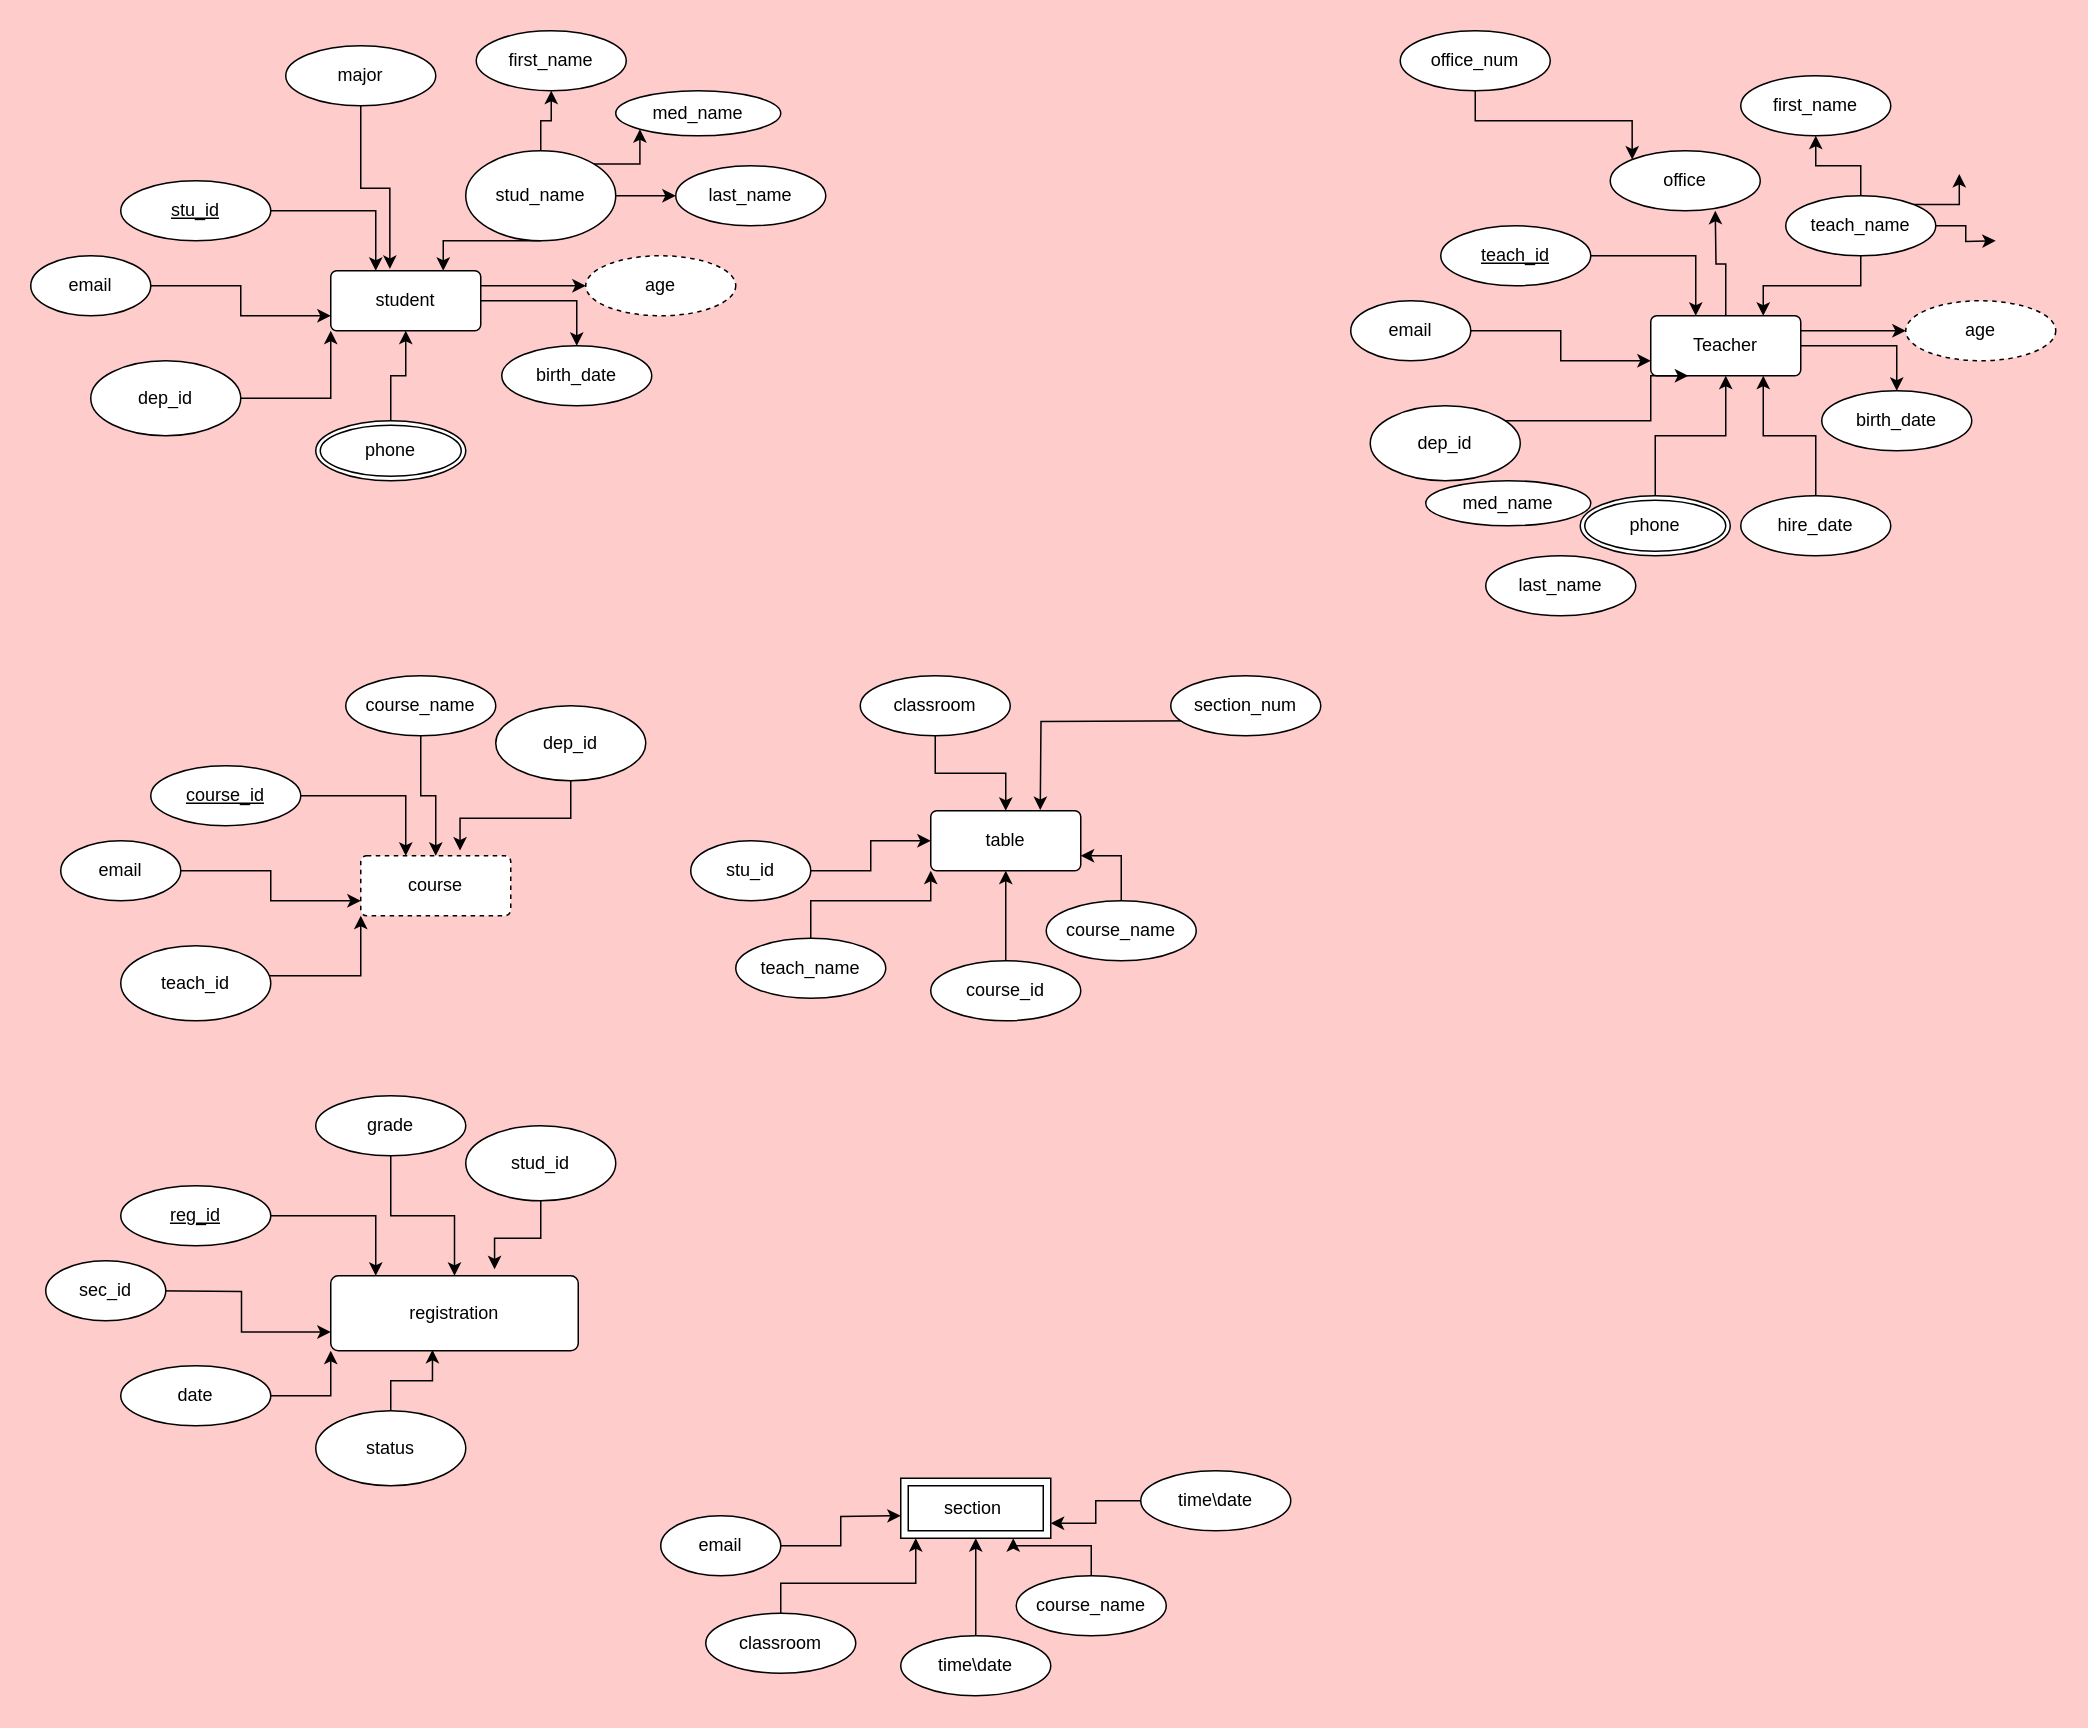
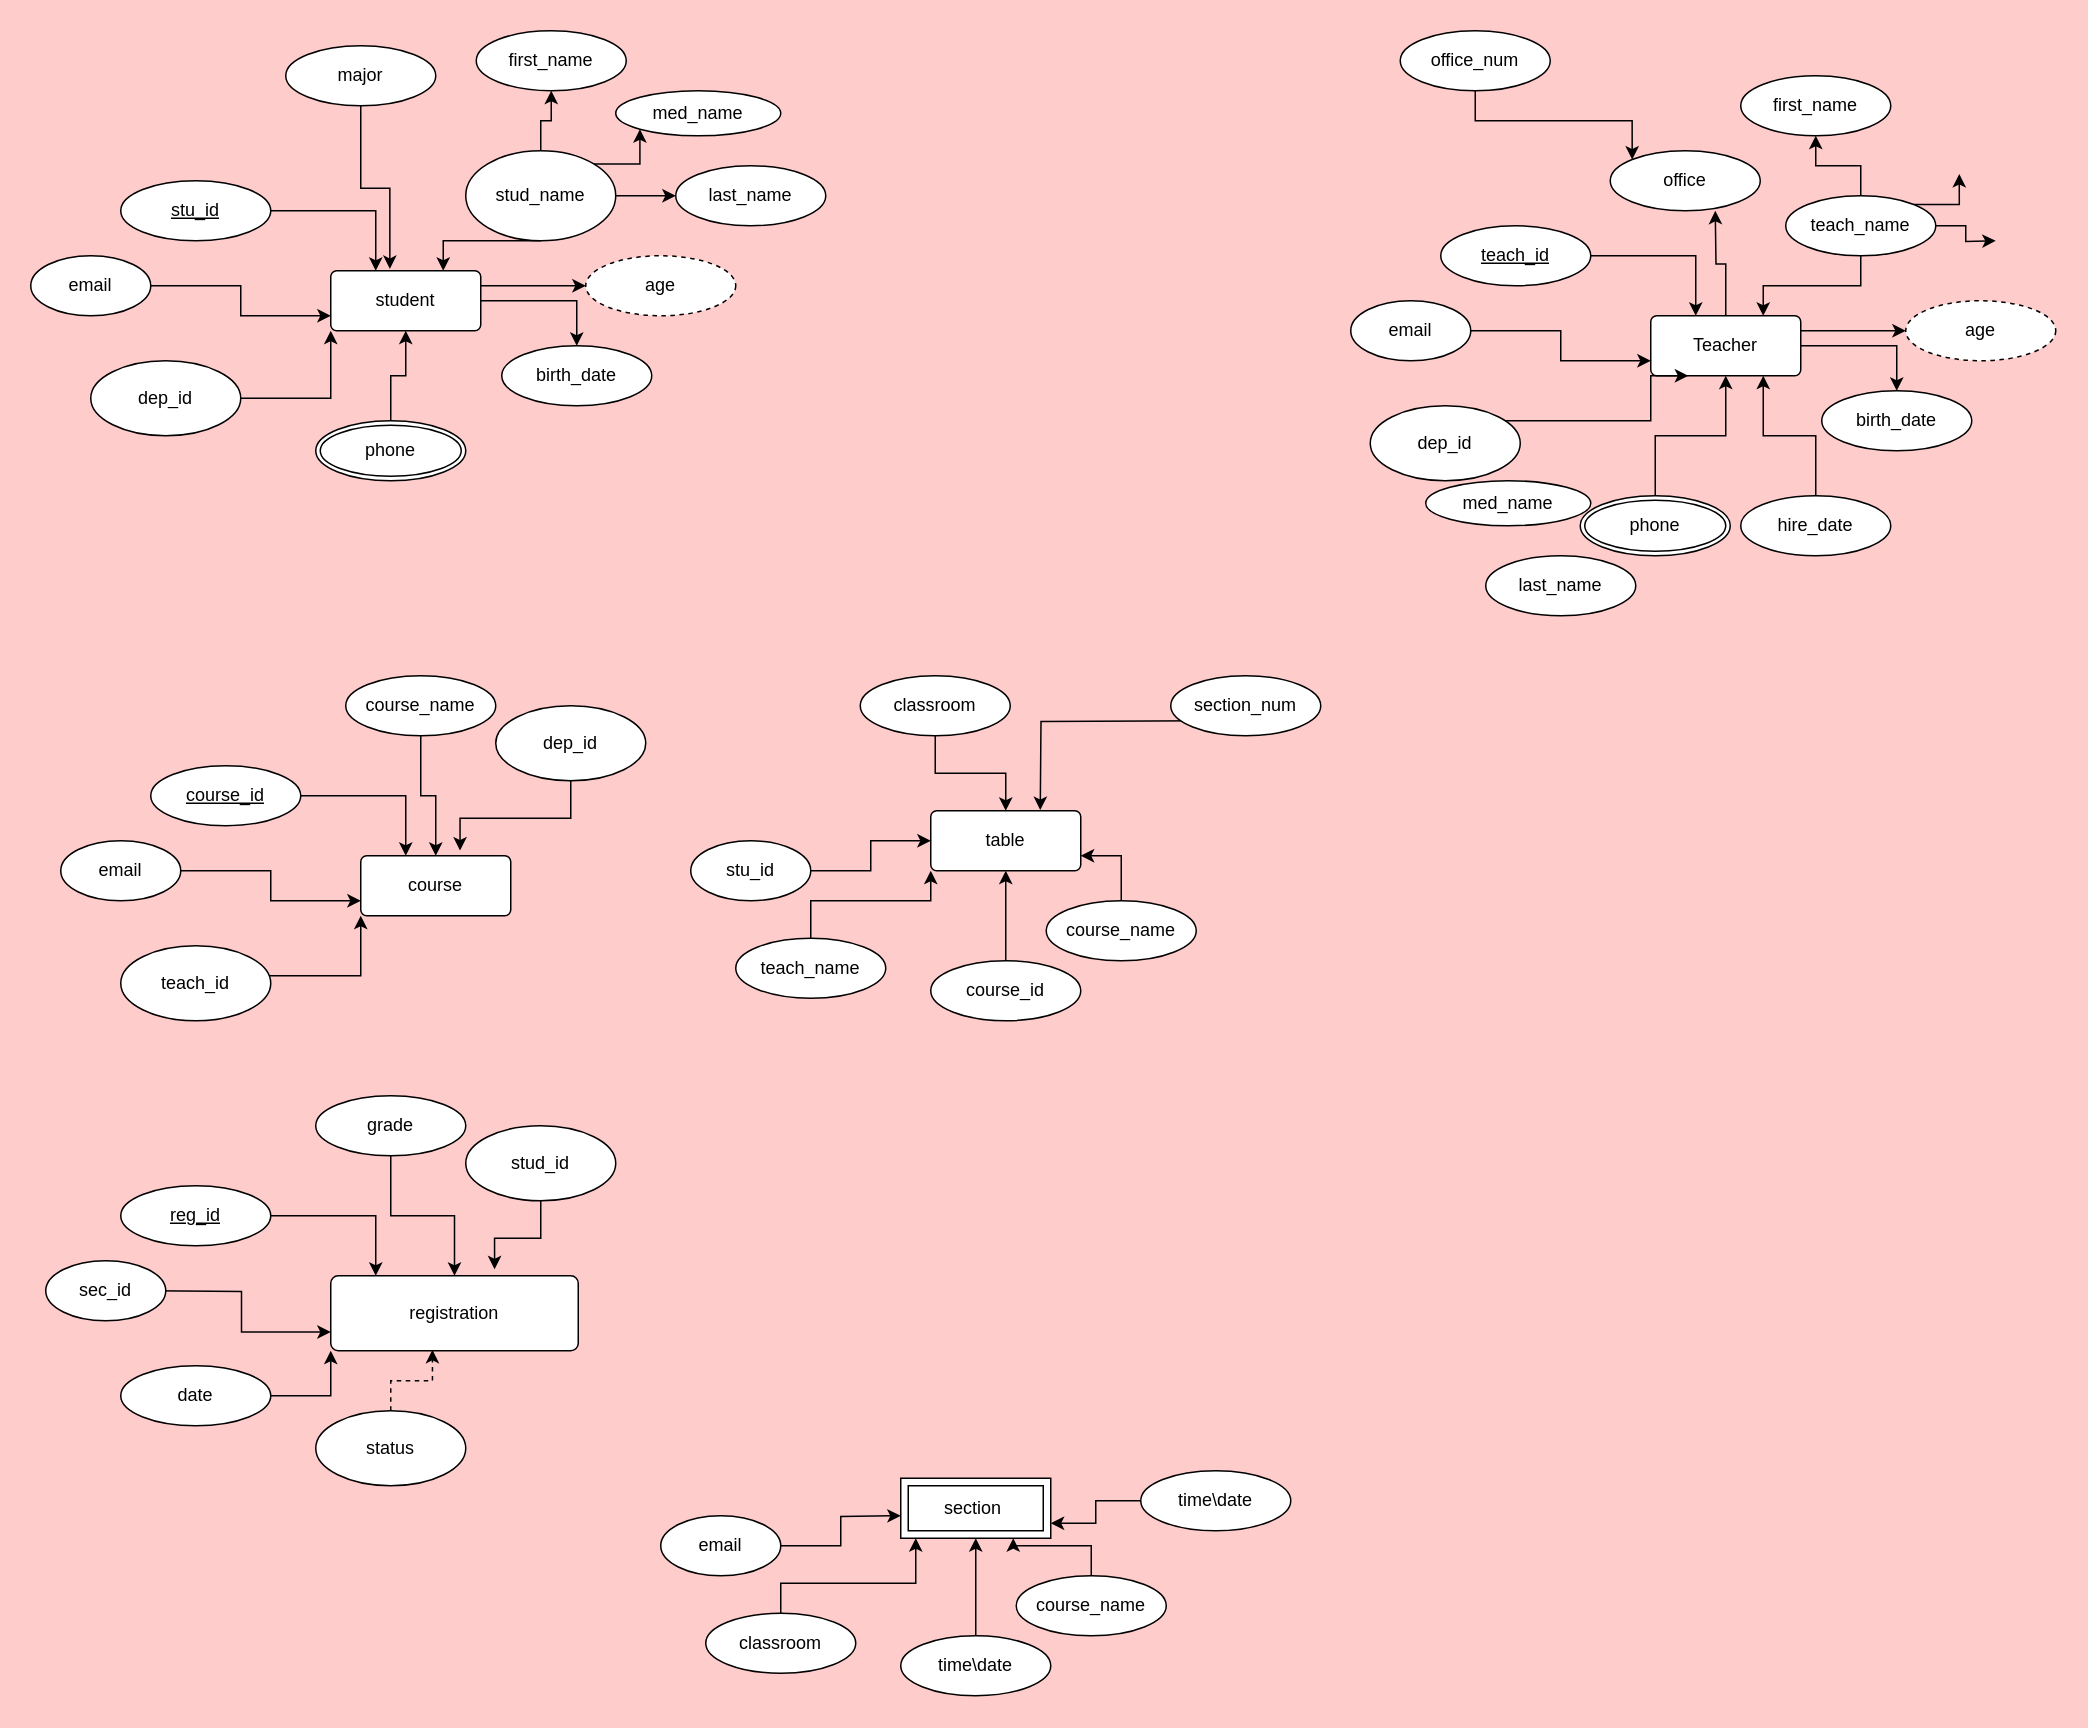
(436, 886) -> (436, 886)
(408, 1381) -> (408, 1381)
